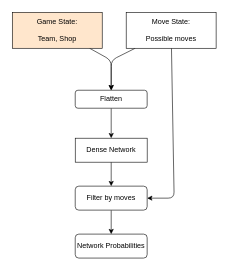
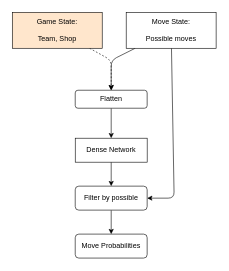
(100, 54) -> (100, 54)
(111, 198) -> (111, 198)
(111, 246) -> (111, 246)
